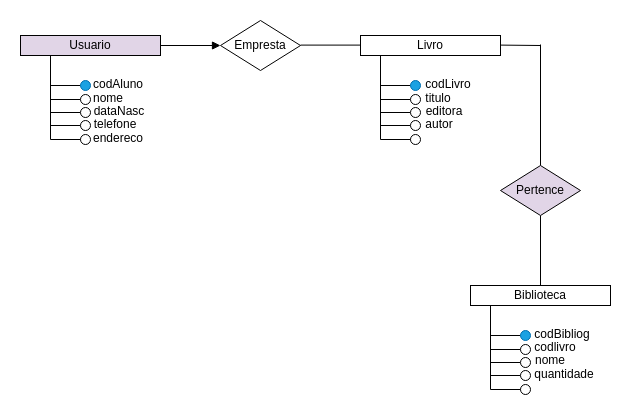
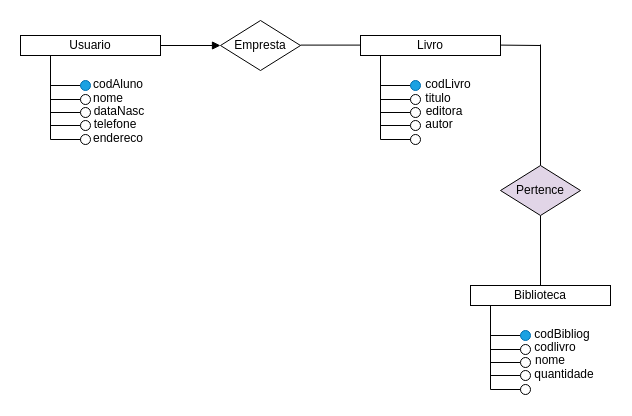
(91, 46) -> (91, 46)
